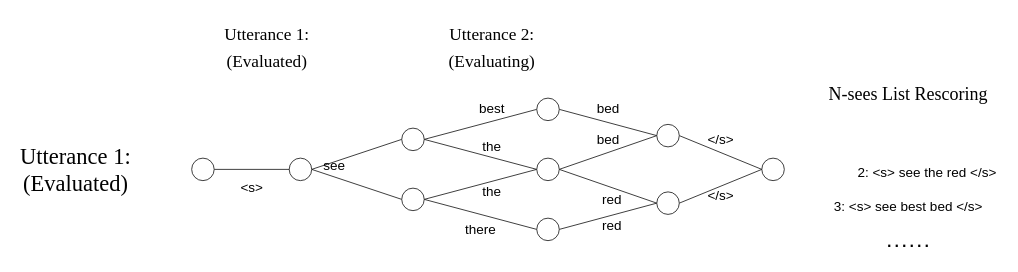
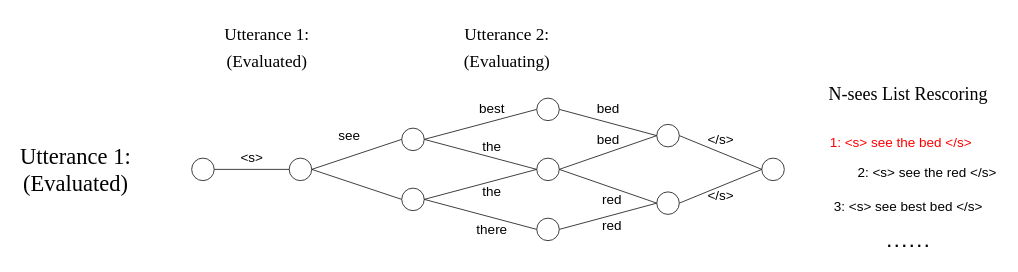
(492, 45) -> (507, 45)
none -> (900, 143)
(334, 165) -> (349, 135)
(252, 188) -> (252, 158)
(480, 229) -> (492, 229)
